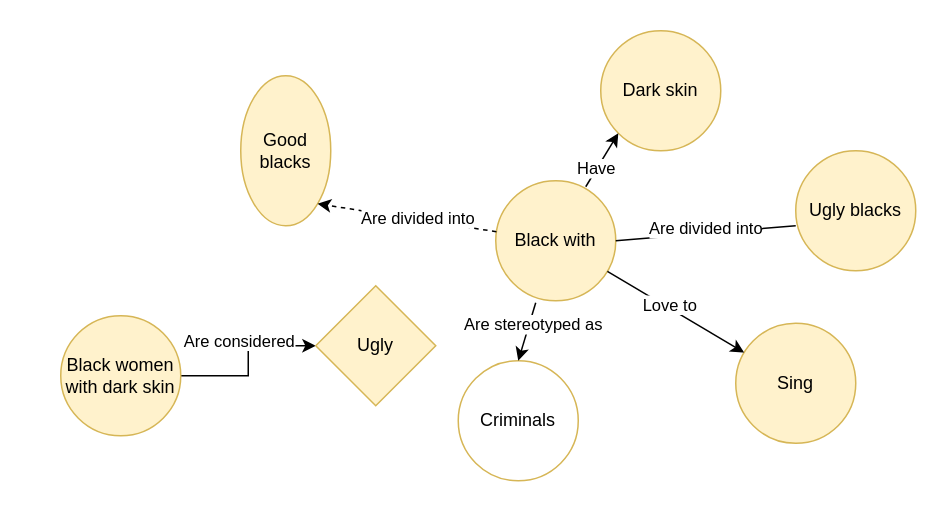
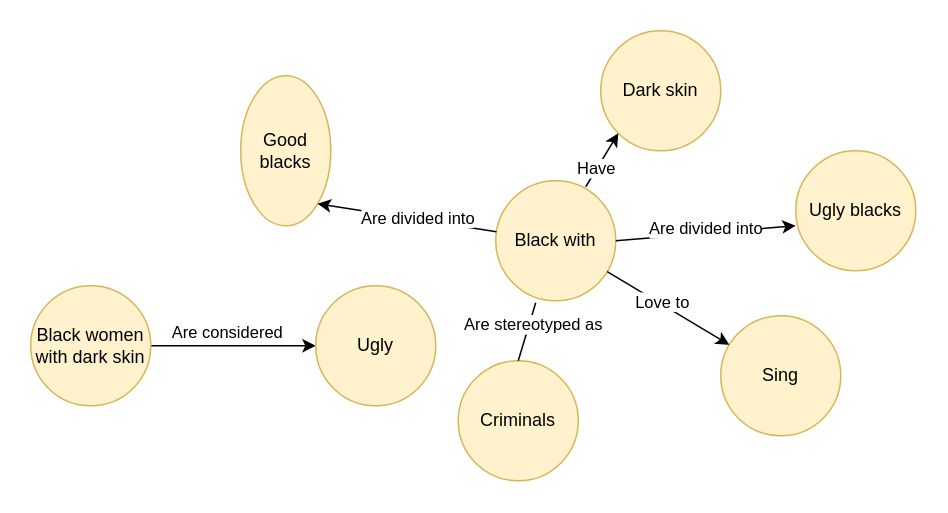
(343, 208) -> (343, 208)
(788, 226) -> (784, 227)
(376, 346) -> (376, 346)
(522, 350) -> (521, 353)
(121, 376) -> (91, 346)
(796, 383) -> (781, 376)
(518, 421) -> (518, 421)
